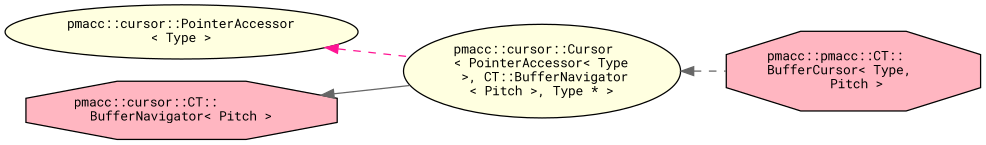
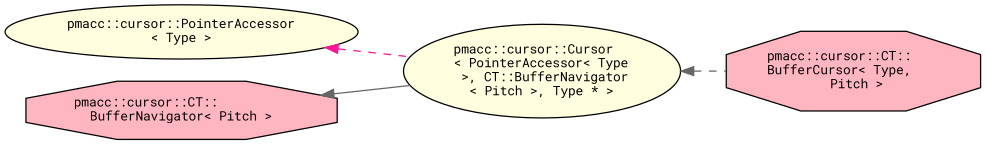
(853, 71) -> (853, 71)
